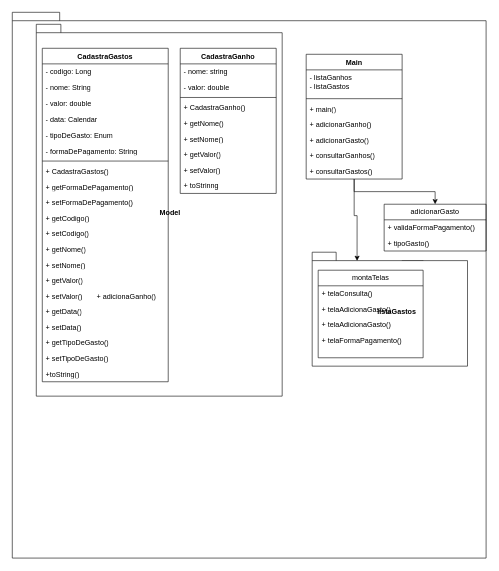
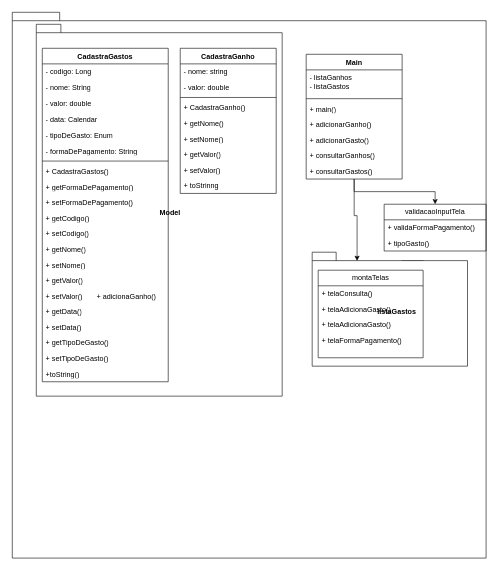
(435, 212) -> (435, 212)
